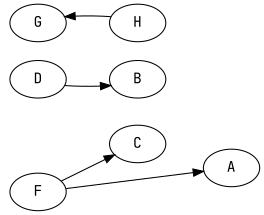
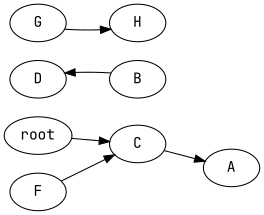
(93, 16) -> (83, 30)
(83, 86) -> (93, 72)
none -> (38, 136)
(130, 181) -> (180, 155)
